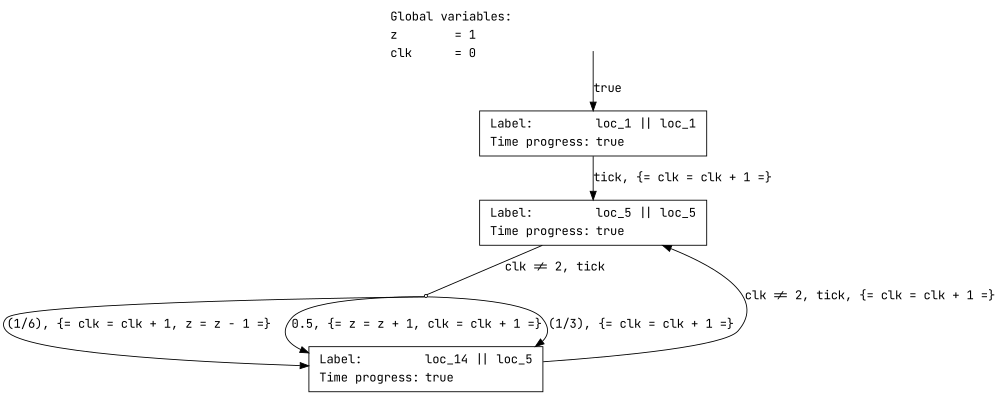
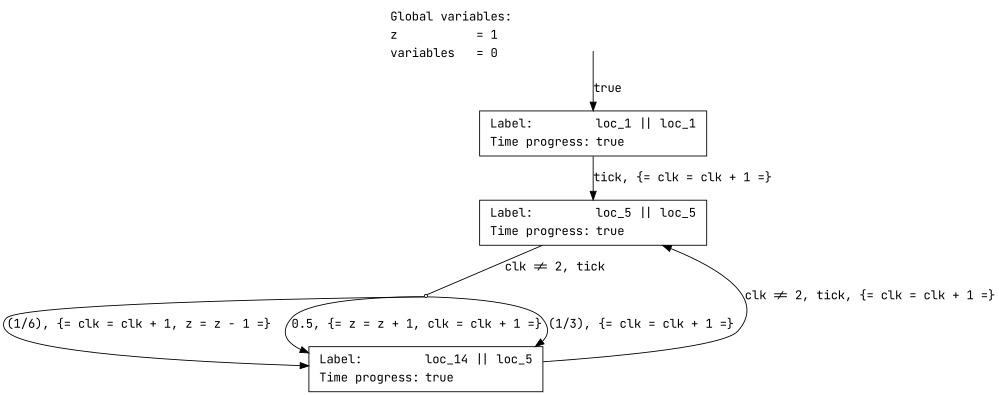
(401, 53) -> (423, 53)
